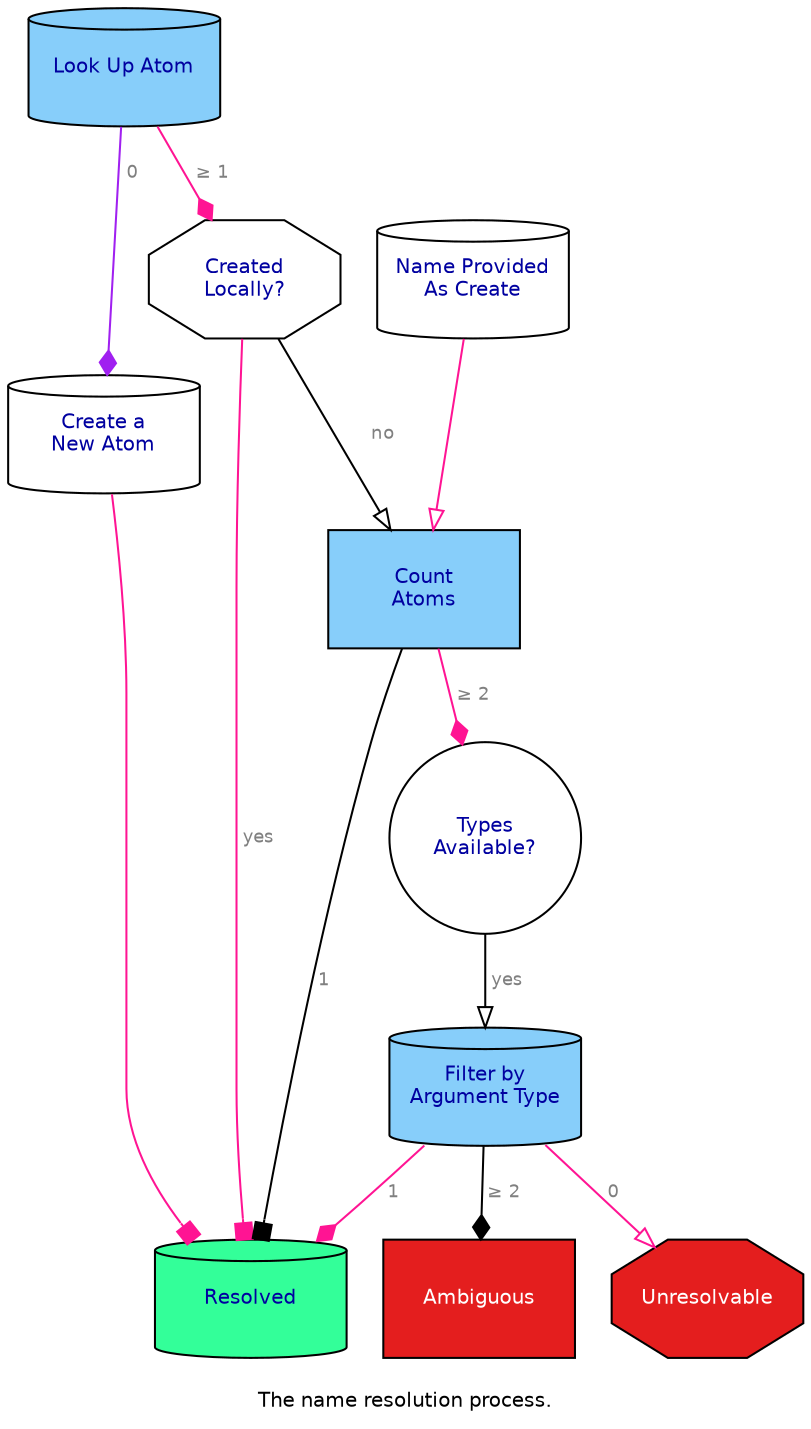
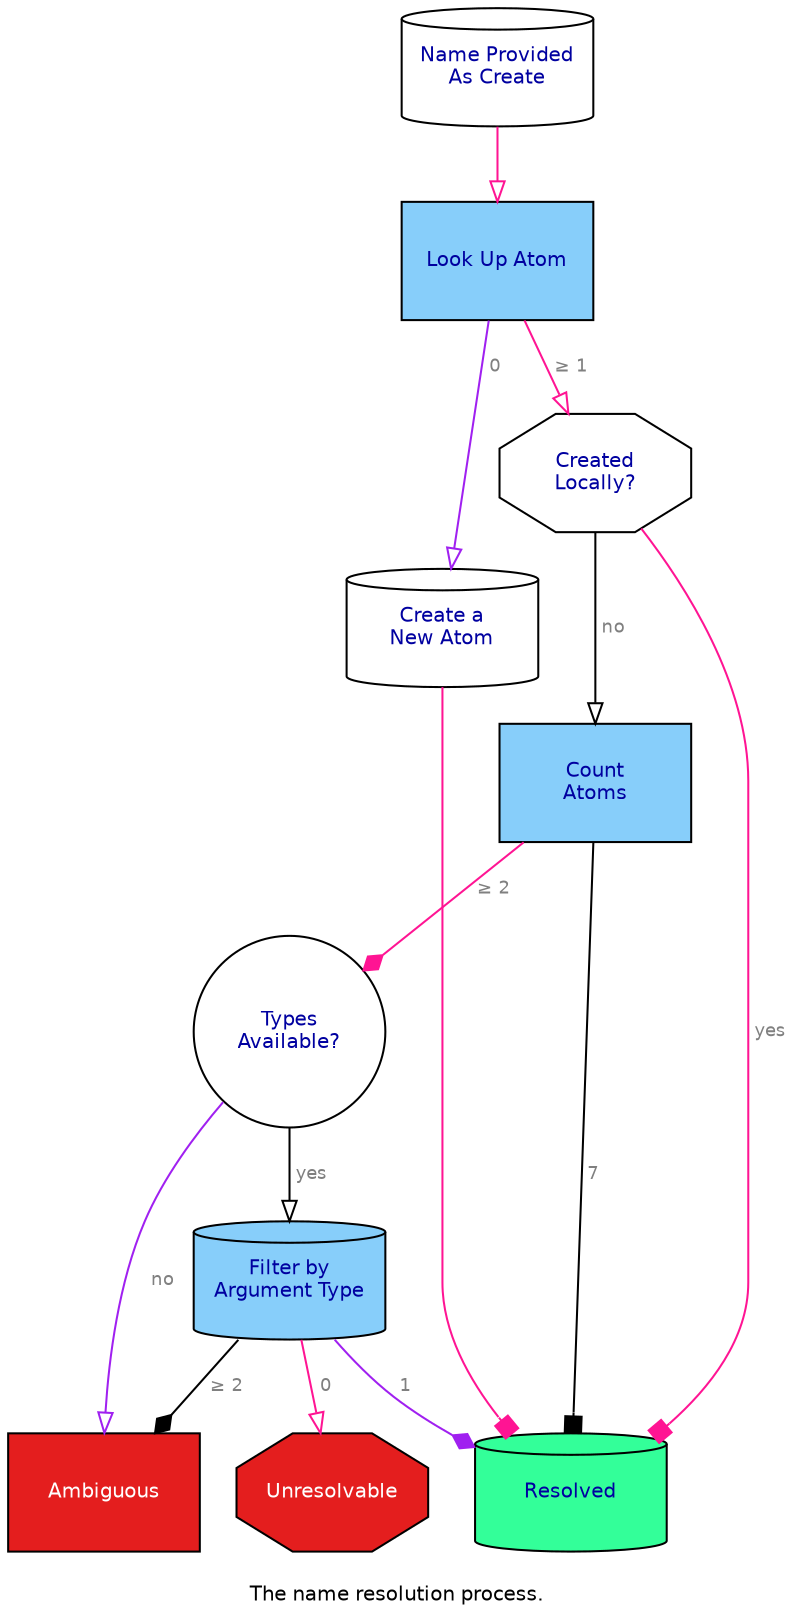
(124, 67) -> (497, 261)
(178, 163) -> (542, 358)
(115, 239) -> (471, 435)
(450, 424) -> (497, 154)
(322, 981) -> (591, 1174)
(380, 1186) -> (389, 1393)
none -> (135, 1246)
